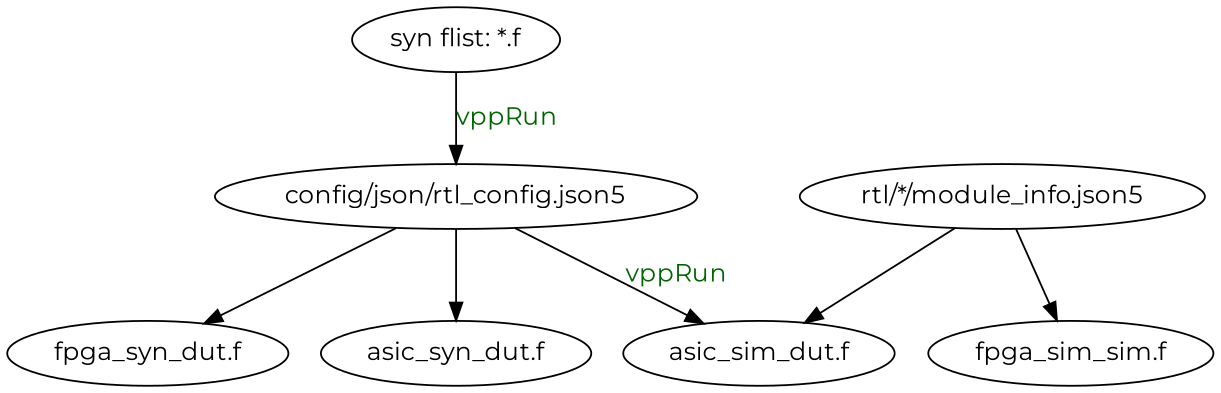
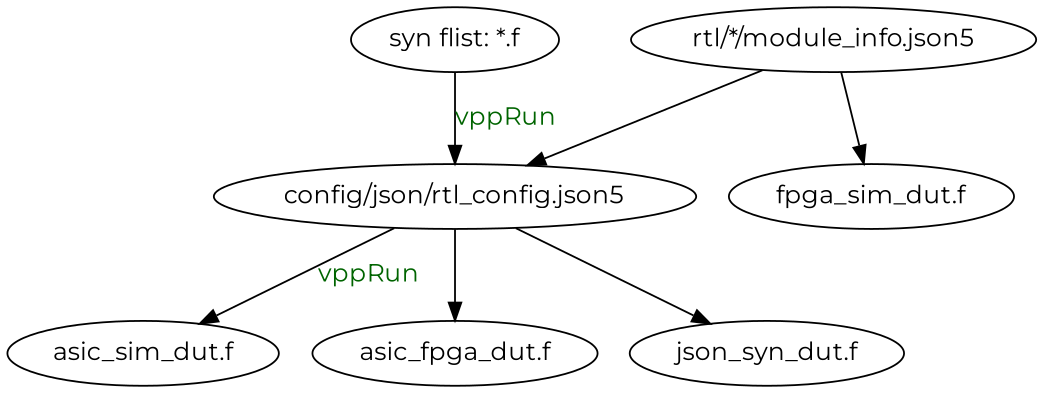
(887, 271) -> (653, 114)
(148, 353) -> (767, 353)
(456, 353) -> (455, 353)
(1071, 353) -> (871, 197)
